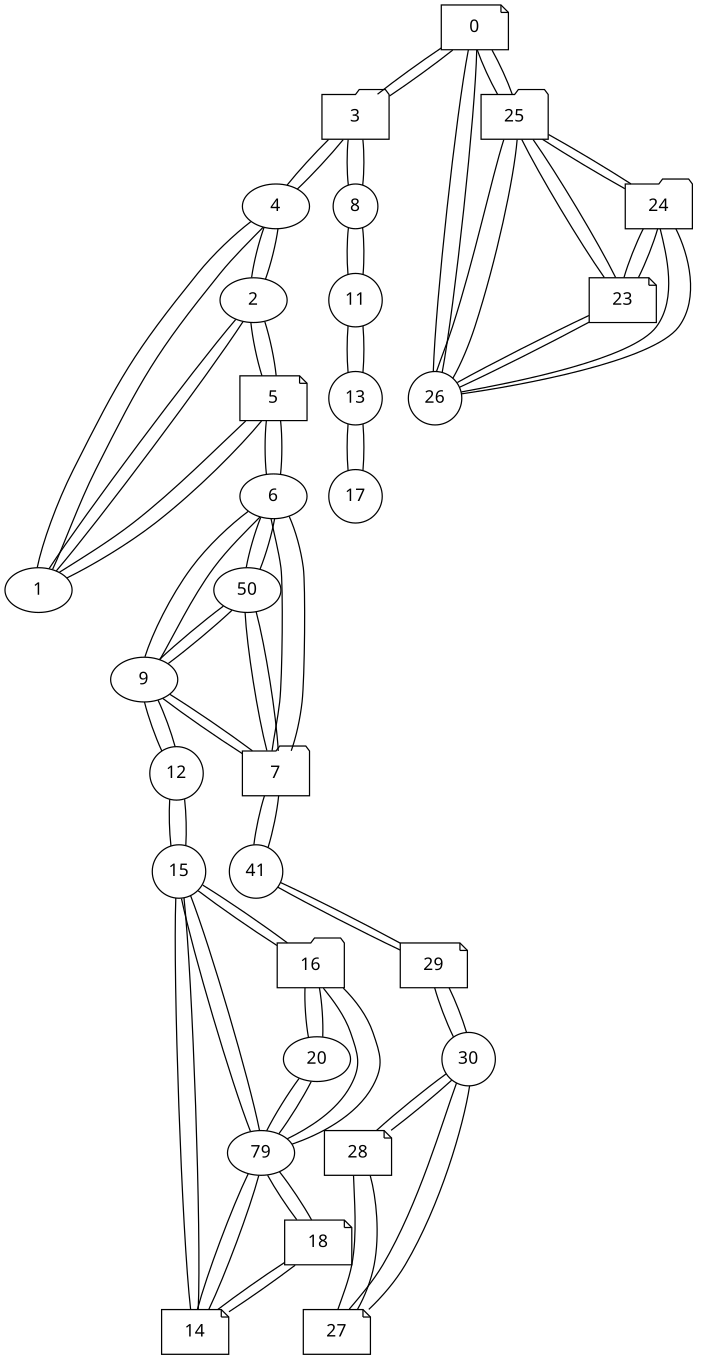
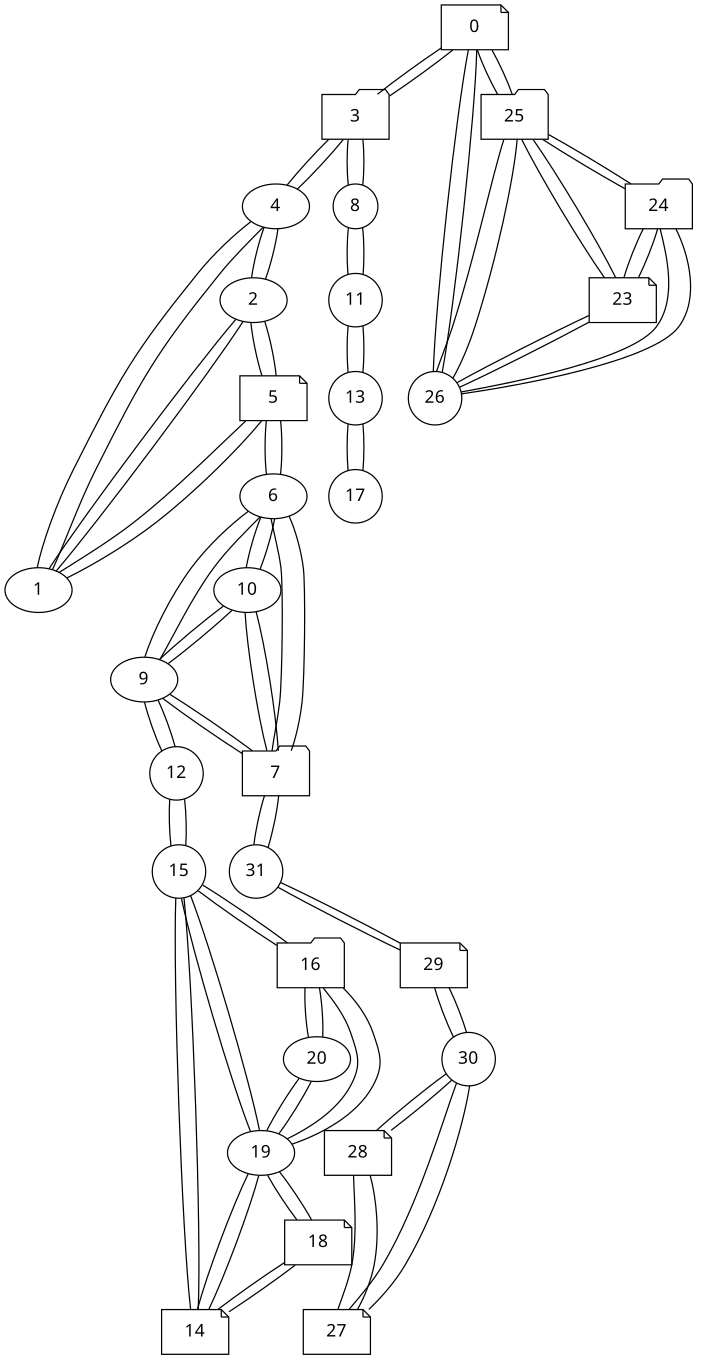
(247, 590) -> (247, 590)
(256, 872) -> (256, 872)
(261, 1153) -> (261, 1153)
